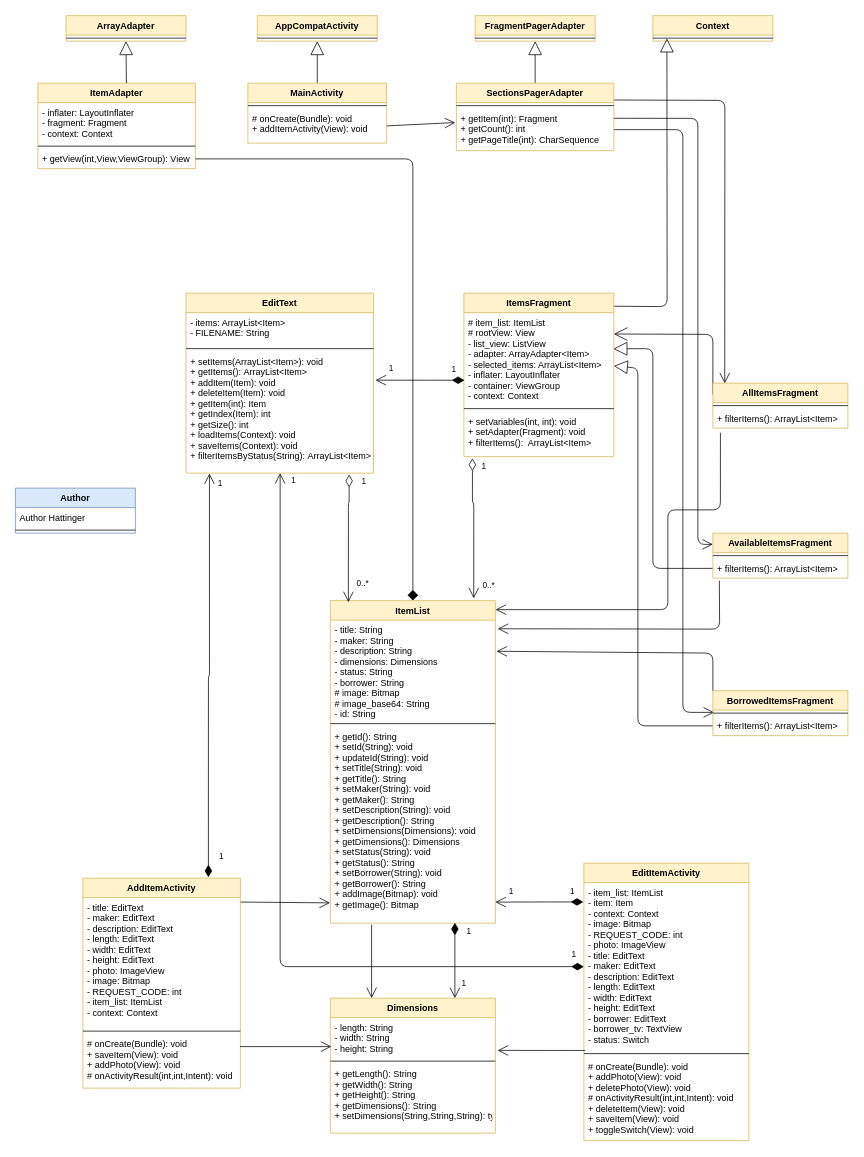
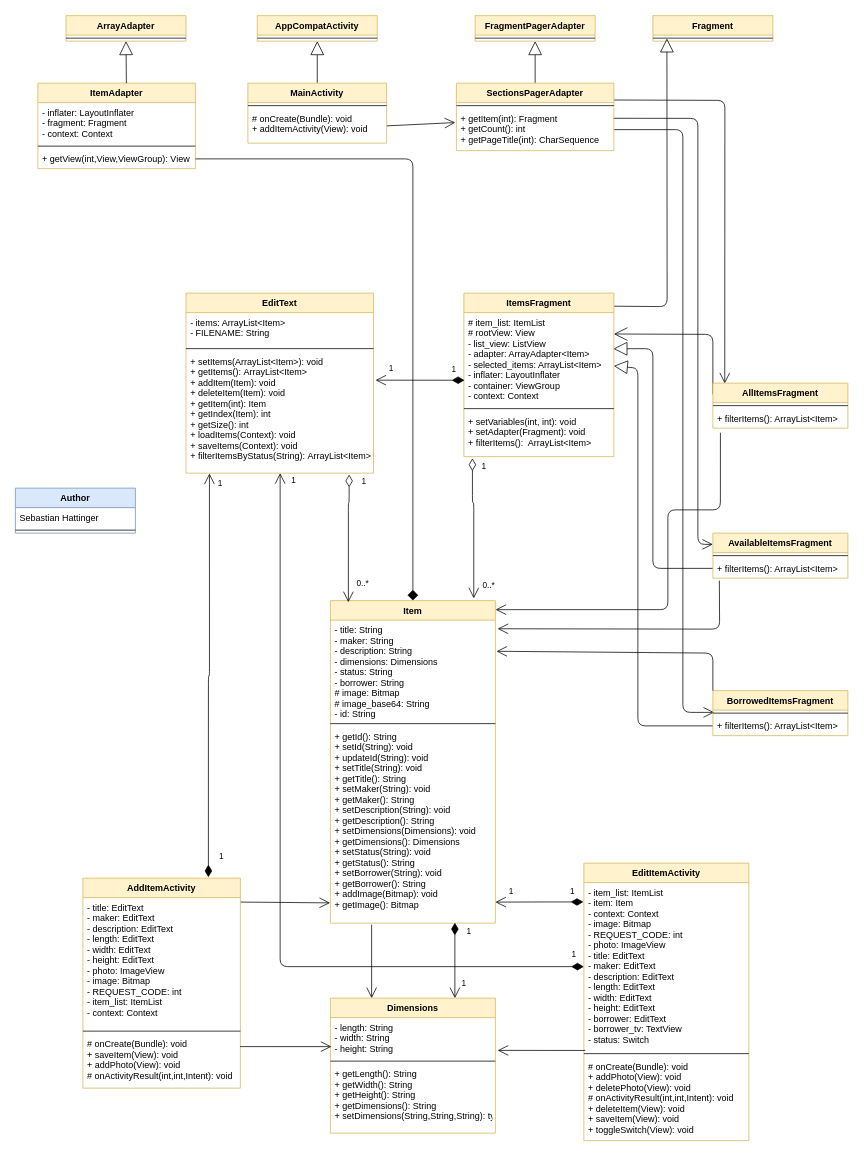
(713, 26) -> (713, 26)
(57, 518) -> (64, 518)
(413, 611) -> (413, 611)
